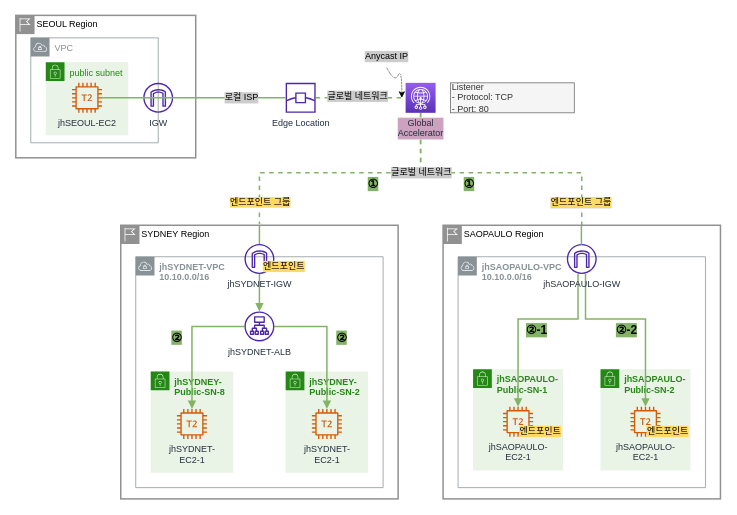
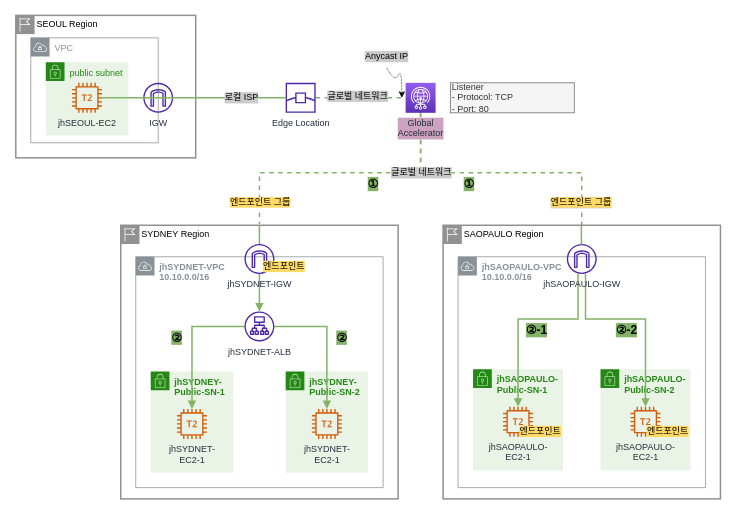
(204, 388) -> (204, 388)
